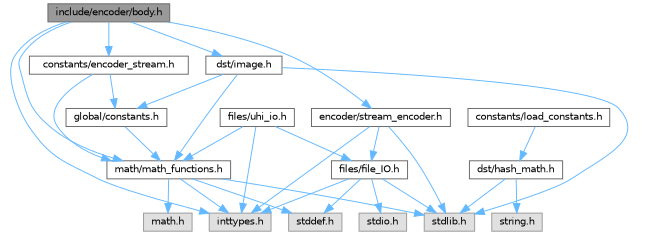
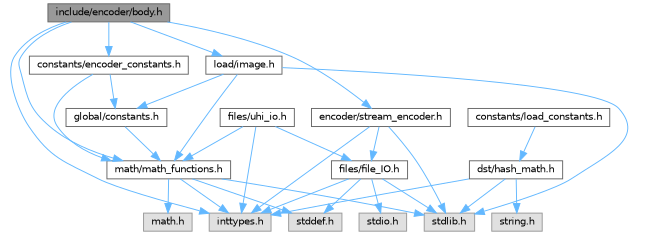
(109, 65) -> (109, 65)
(244, 65) -> (244, 65)
none -> (370, 196)
